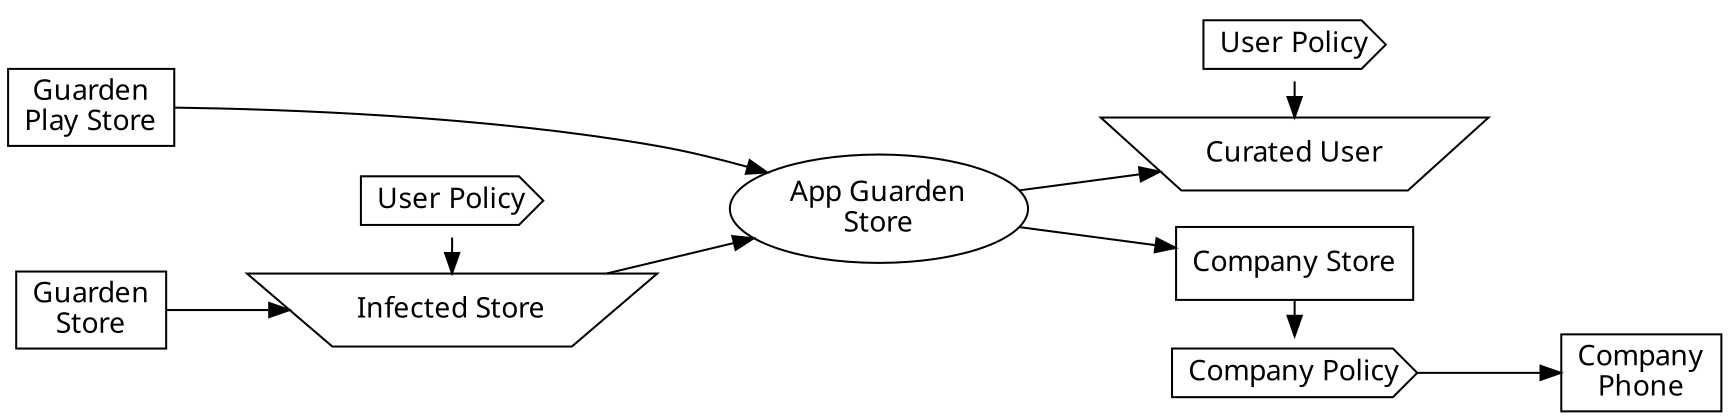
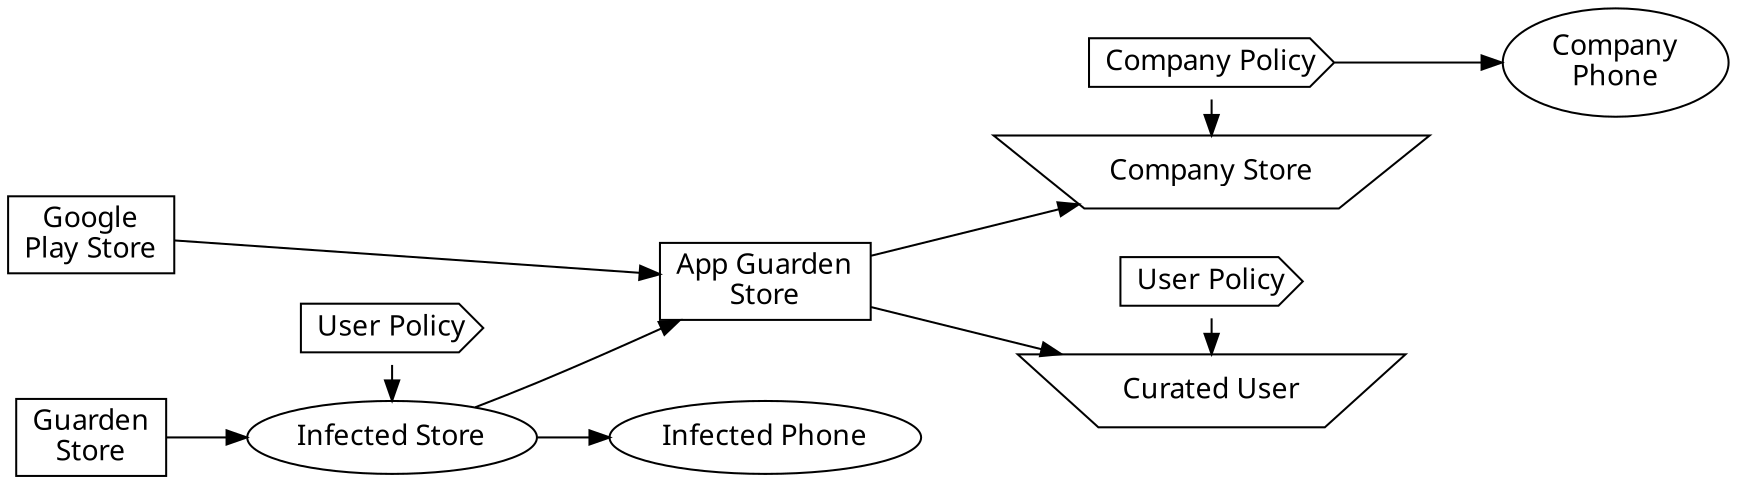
(91, 107) -> (91, 235)
(879, 209) -> (765, 281)
(1295, 263) -> (1212, 172)
(1295, 308) -> (1212, 107)
(452, 310) -> (392, 437)
(1641, 373) -> (1616, 63)
none -> (765, 437)
